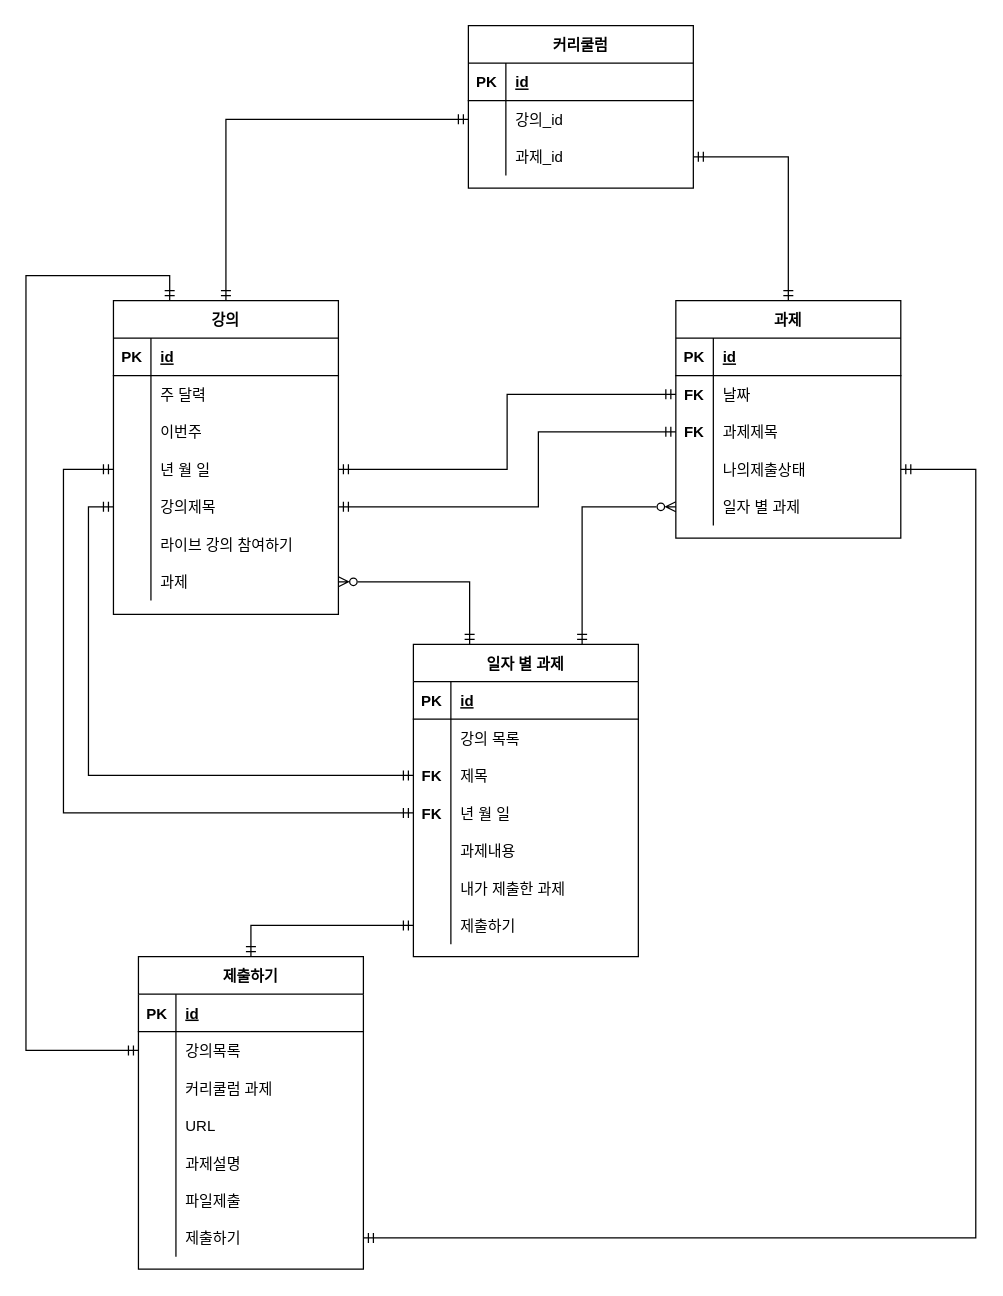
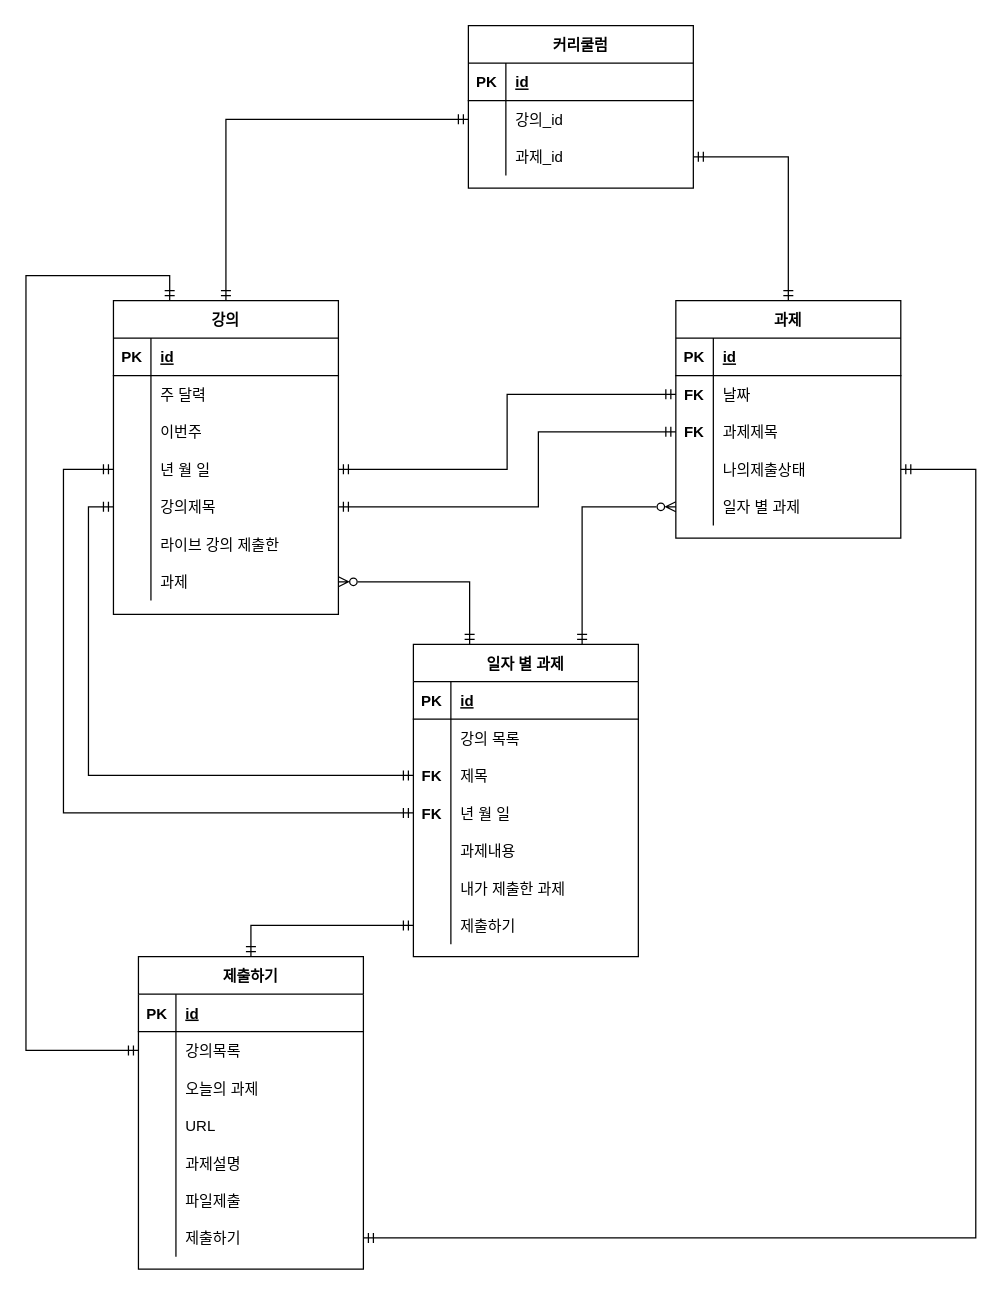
(232, 545) -> (225, 545)
(232, 1089) -> (225, 1089)
